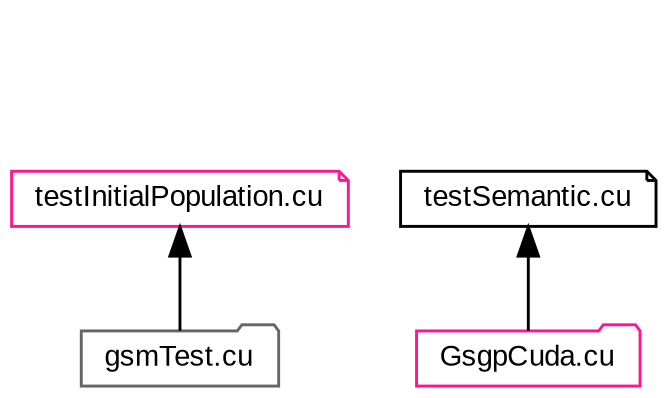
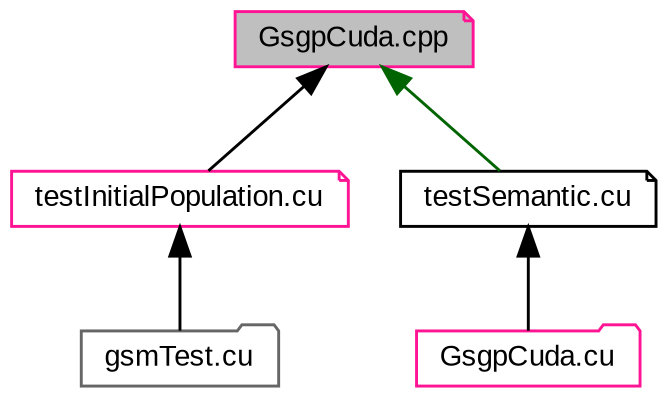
none -> (354, 39)
